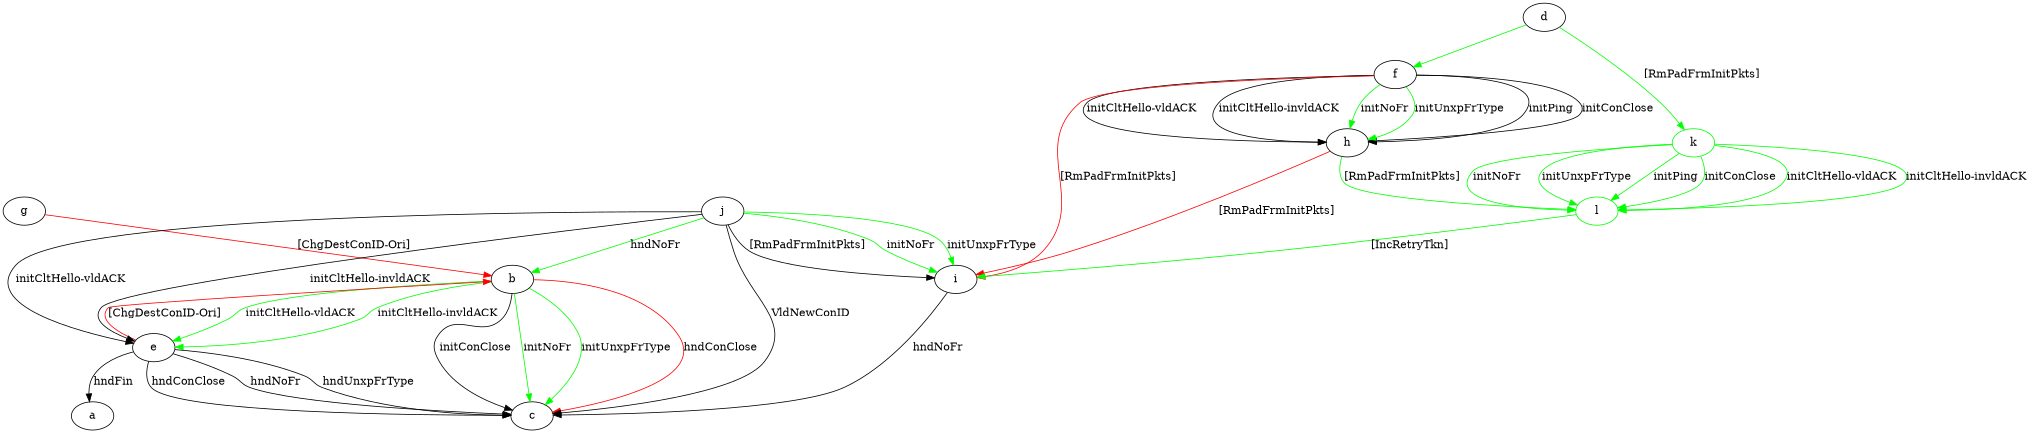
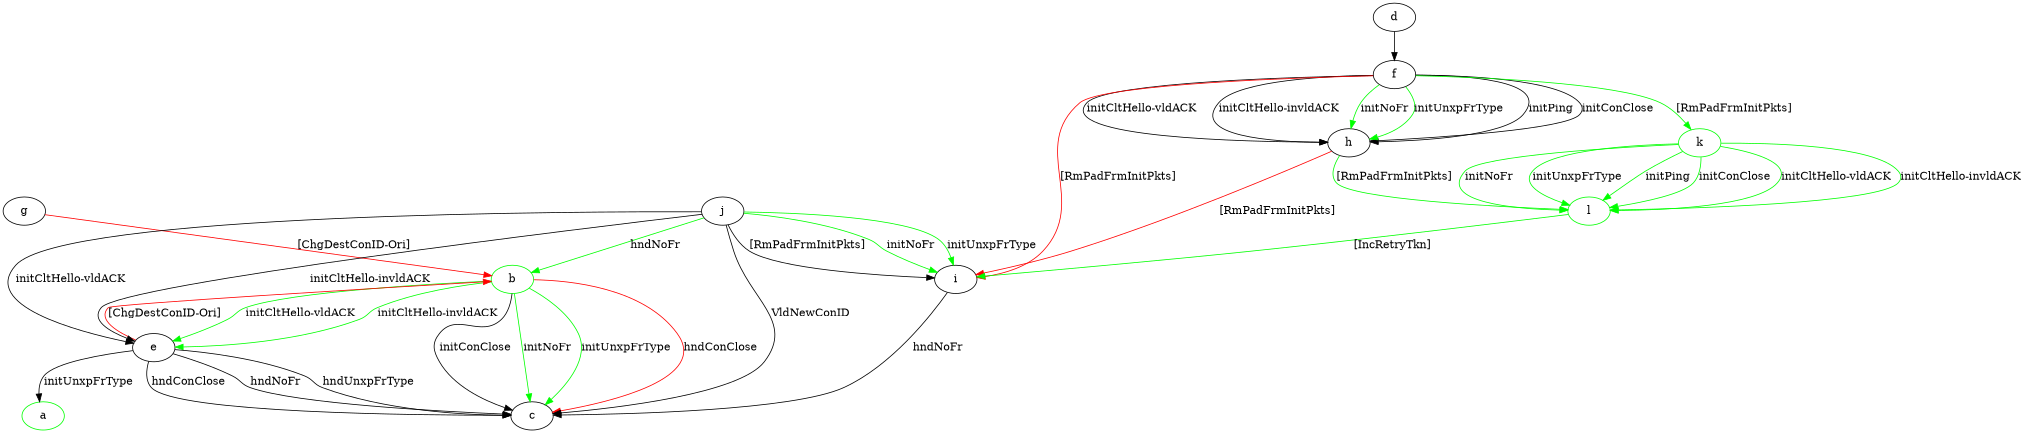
(1474, 44) -> (1394, 42)
(1623, 71) -> (1555, 83)
(512, 279) -> (512, 279)
(115, 382) -> (90, 382)
(93, 416) -> (43, 416)
